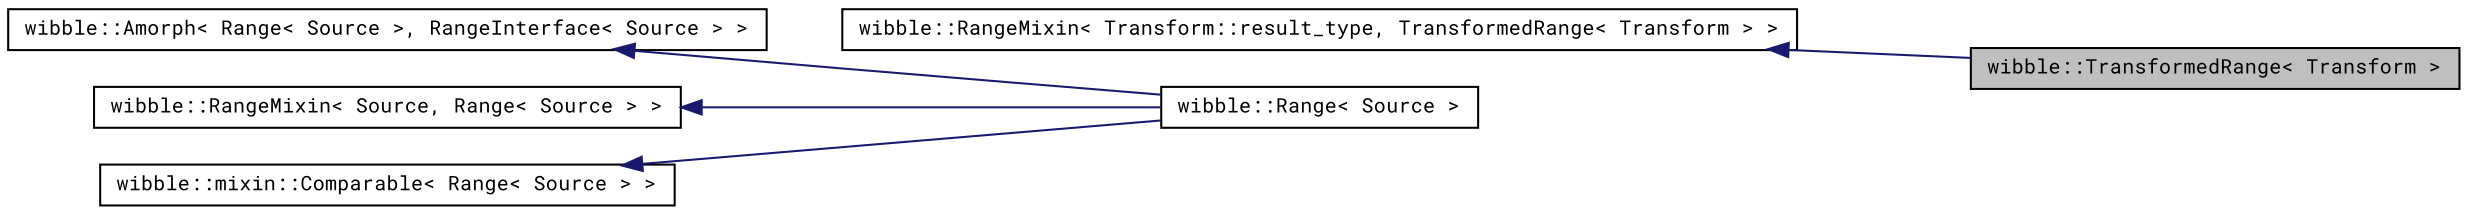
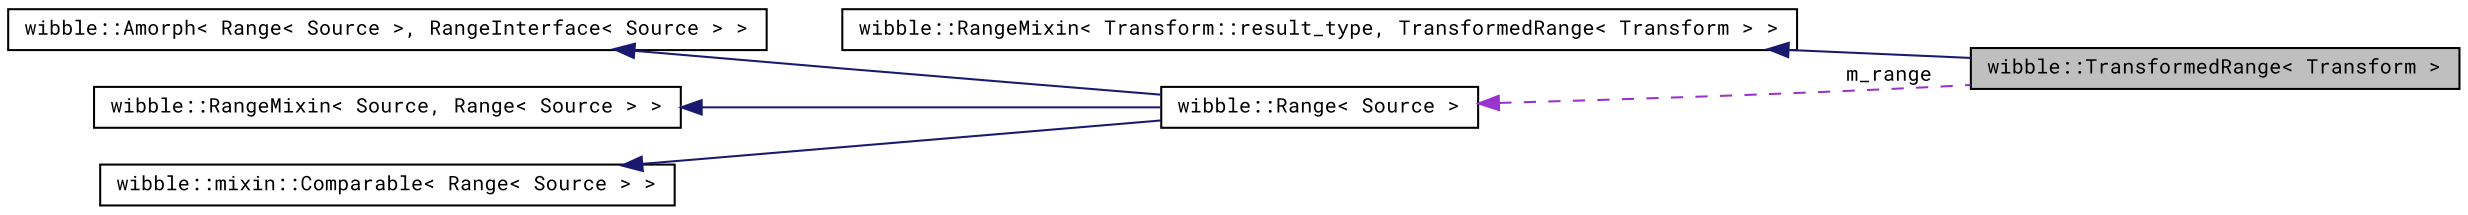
none -> (1735, 95)
